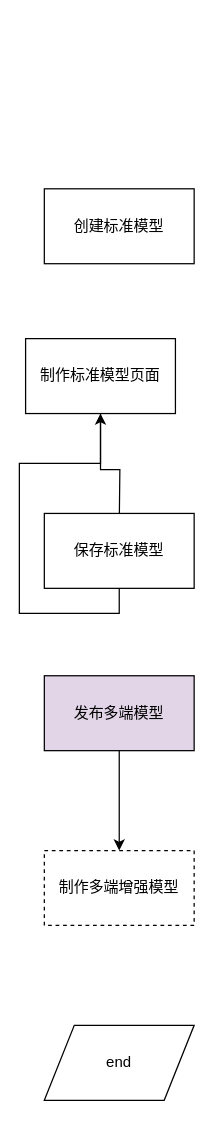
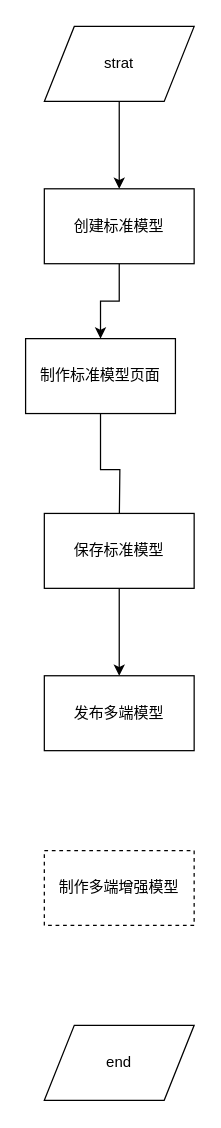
none -> (119, 63)
none -> (119, 140)
none -> (114, 301)
(19, 550) -> (119, 639)
(119, 713) -> (119, 713)
(119, 797) -> none
